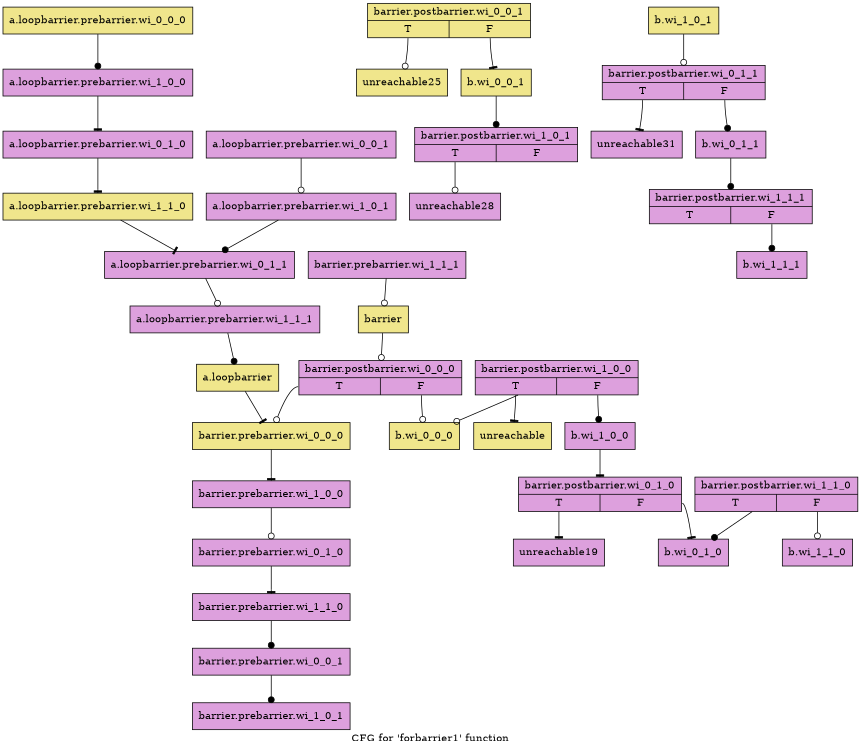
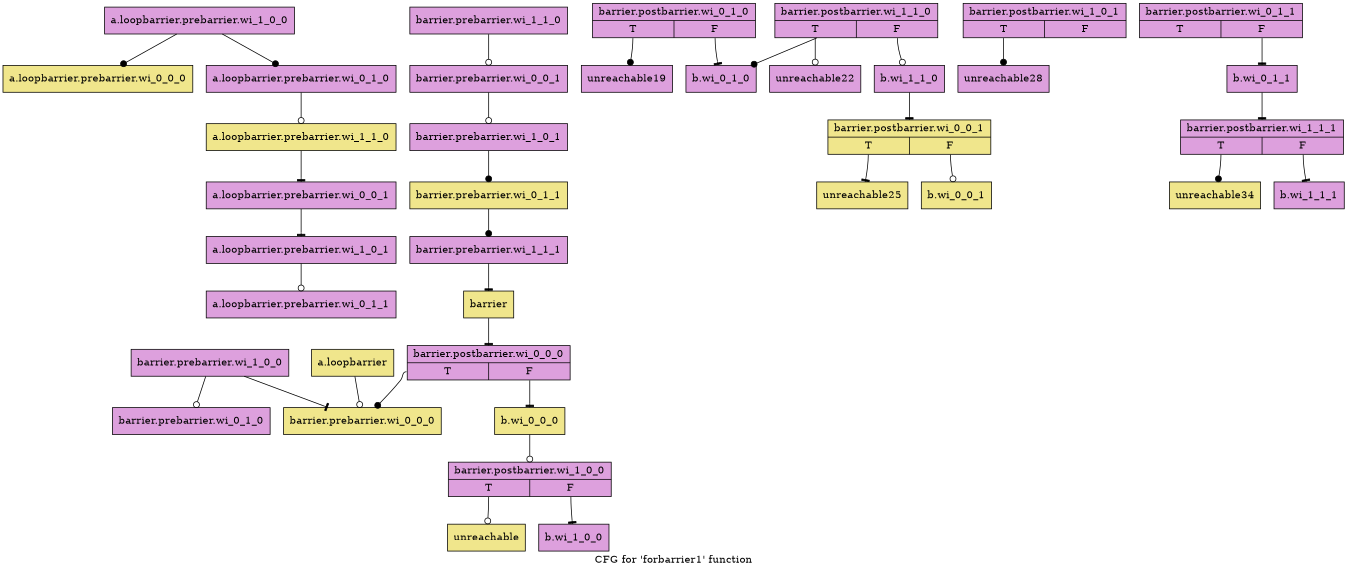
(684, 21) -> none
(98, 48) -> (151, 48)
(407, 51) -> (868, 166)
(491, 52) -> (951, 165)
none -> (815, 79)
none -> (909, 104)
(496, 109) -> none
(98, 112) -> (248, 48)
(725, 113) -> (1262, 50)
(637, 145) -> none
(731, 171) -> (1262, 104)
(301, 173) -> (301, 221)
(98, 174) -> (301, 105)
(455, 175) -> (1004, 49)
none -> (489, 195)
none -> (1215, 195)
(253, 234) -> (301, 274)
(147, 235) -> (301, 164)
(772, 235) -> (1304, 166)
(385, 289) -> (489, 275)
(225, 319) -> none
(382, 344) -> (489, 330)
(285, 400) -> (394, 388)
(253, 405) -> (357, 389)
(422, 406) -> (530, 392)
(598, 406) -> (571, 509)
(515, 407) -> (488, 507)
(489, 408) -> (530, 445)
(600, 461) -> none
(271, 463) -> (284, 391)
(559, 523) -> (632, 49)
(271, 578) -> none
(271, 631) -> (489, 47)
(271, 686) -> (489, 105)
